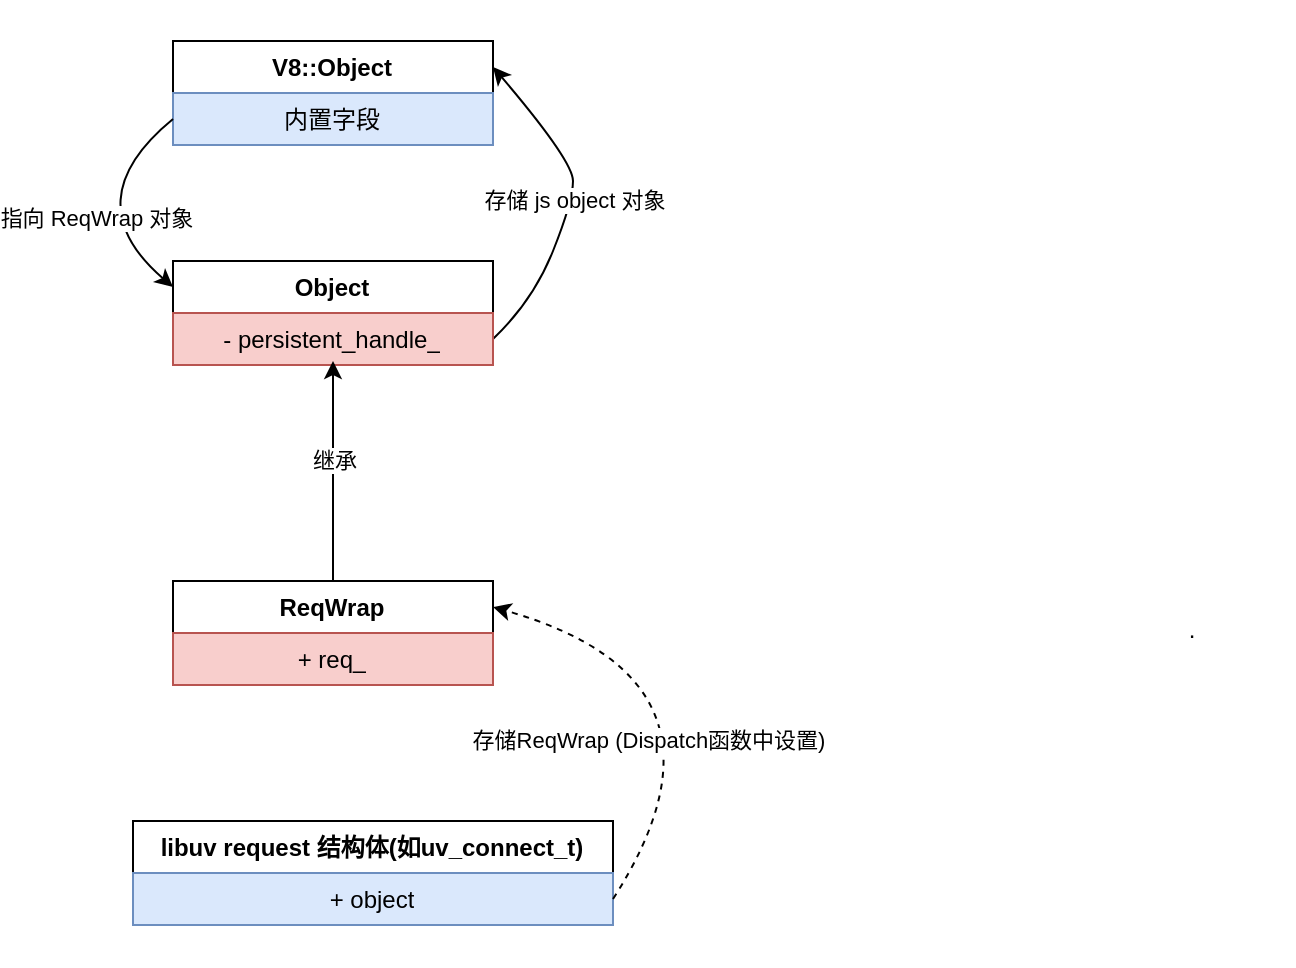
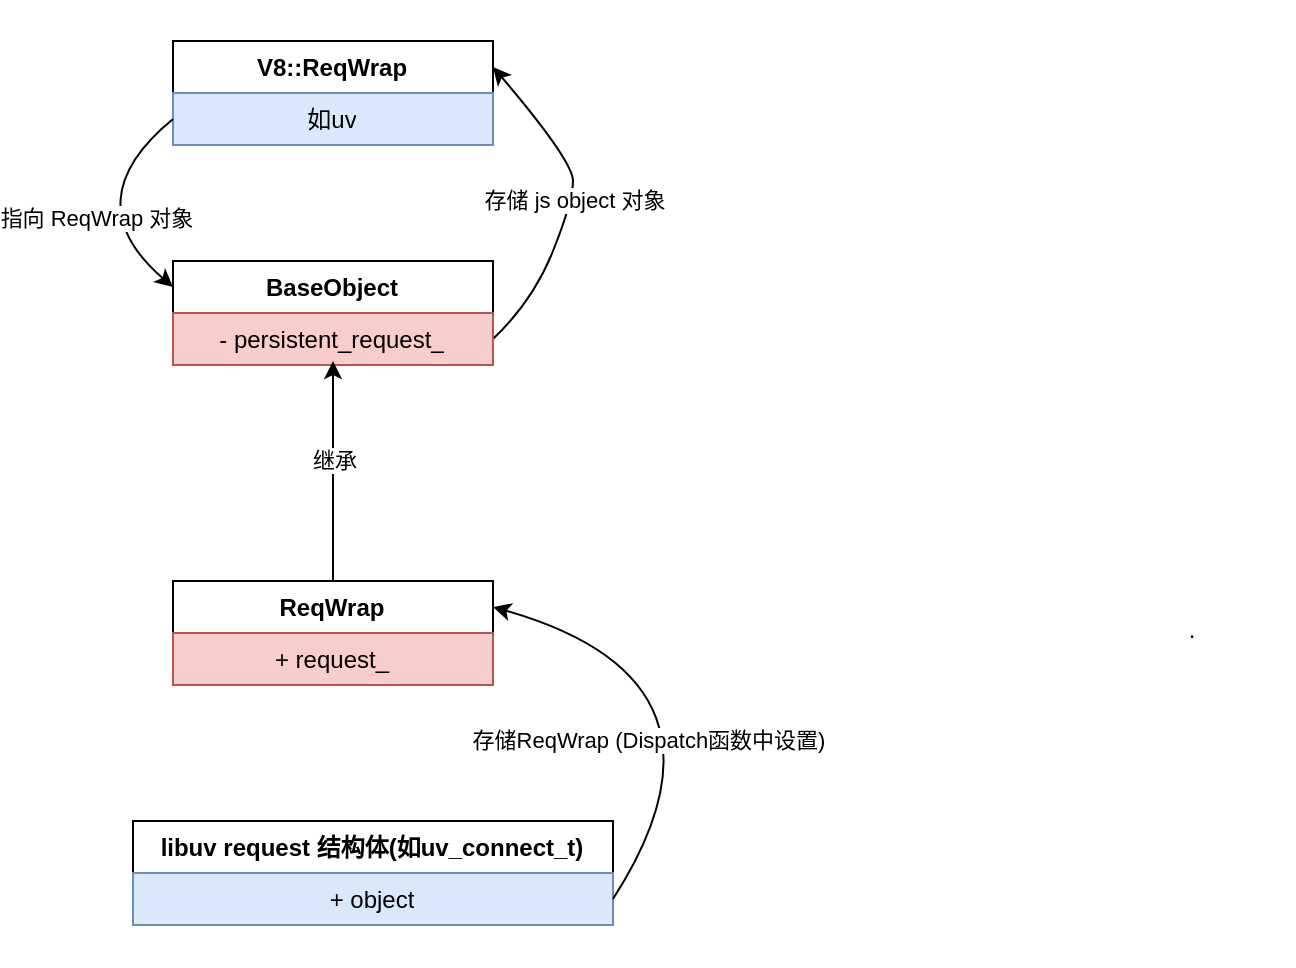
(333, 69) -> (333, 69)
(333, 121) -> (333, 121)
(333, 289) -> (333, 289)
(333, 341) -> (333, 341)
(597, 650) -> (597, 650)
(333, 661) -> (333, 661)
